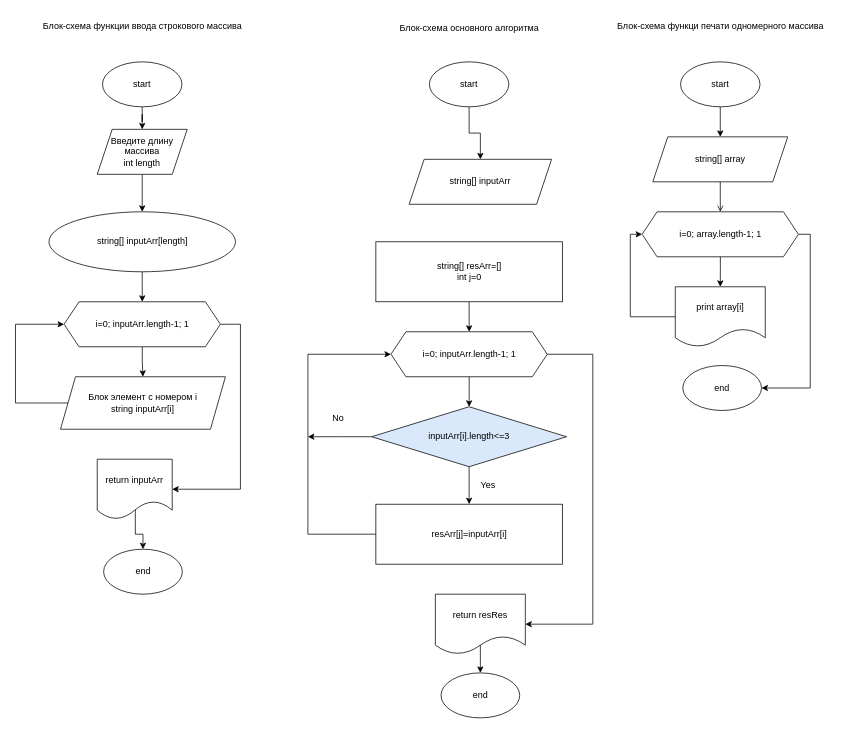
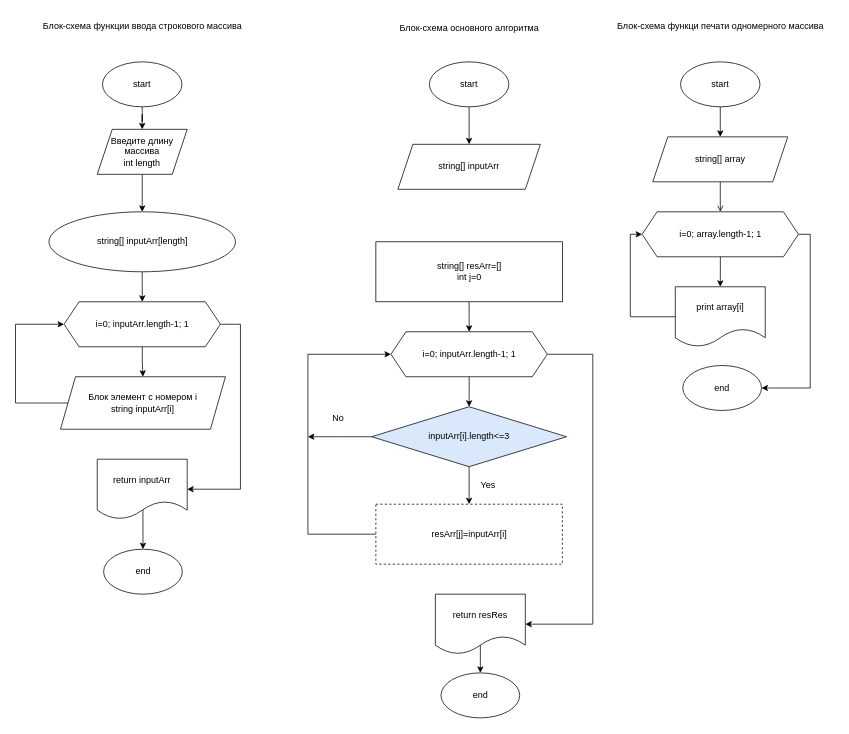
(480, 182) -> (469, 167)
(135, 489) -> (142, 489)
(469, 534) -> (469, 534)
